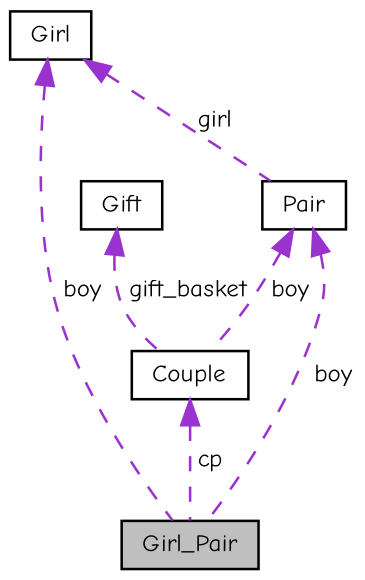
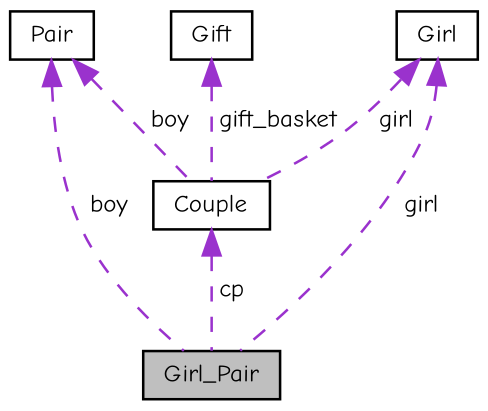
(188, 128) -> (337, 137)
(80, 290) -> (418, 205)
